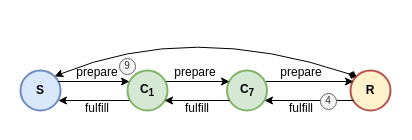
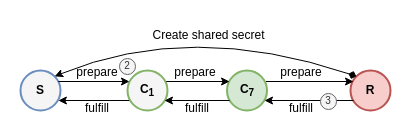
none -> (209, 36)
(128, 66) -> (128, 66)
(41, 91) -> (41, 91)
(148, 91) -> (148, 91)
(371, 91) -> (371, 91)
(329, 101) -> (329, 101)
